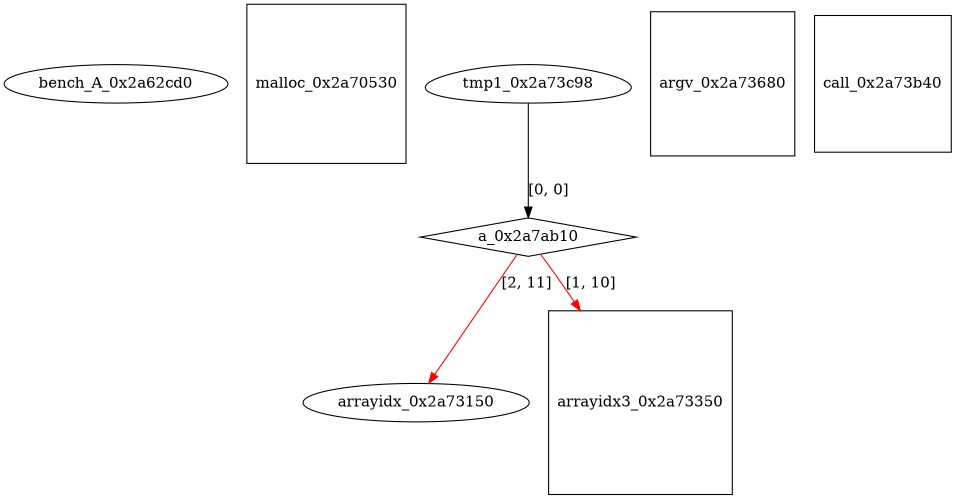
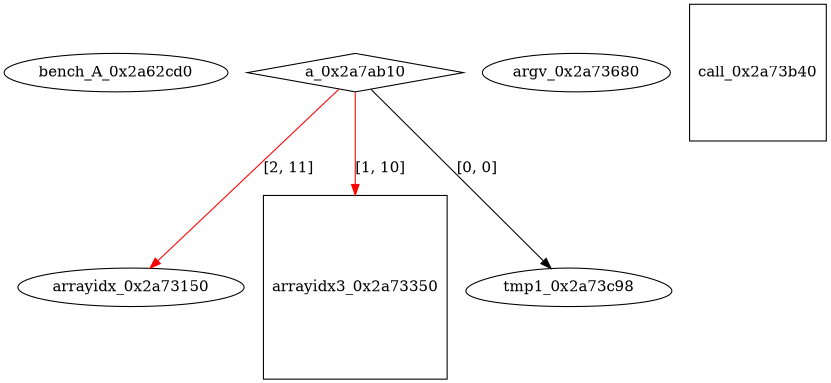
(326, 84) -> none
(723, 84) -> (576, 73)
(528, 155) -> (457, 175)
